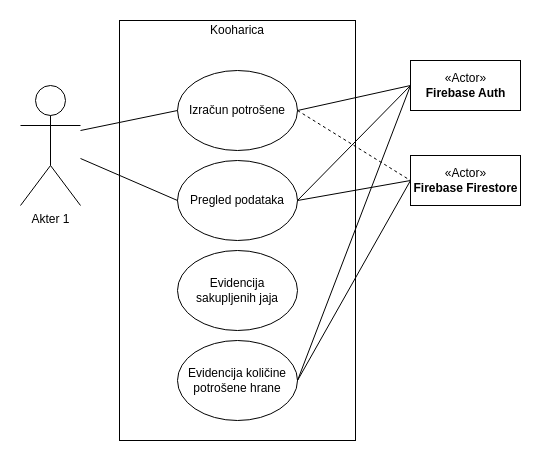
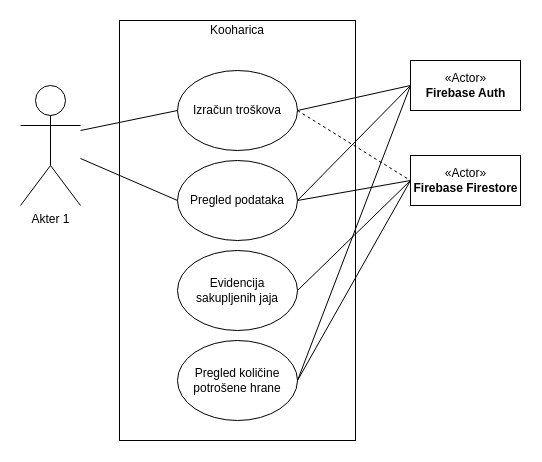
(238, 111) -> (238, 111)
none -> (349, 240)
(238, 381) -> (238, 381)
